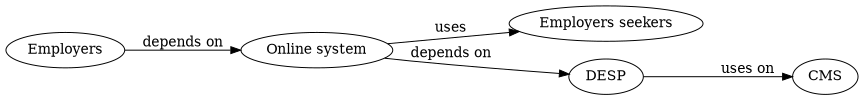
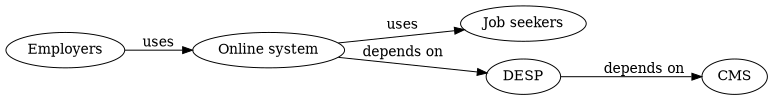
(606, 24) -> (523, 24)
(183, 43) -> (159, 43)
(748, 69) -> (644, 69)
